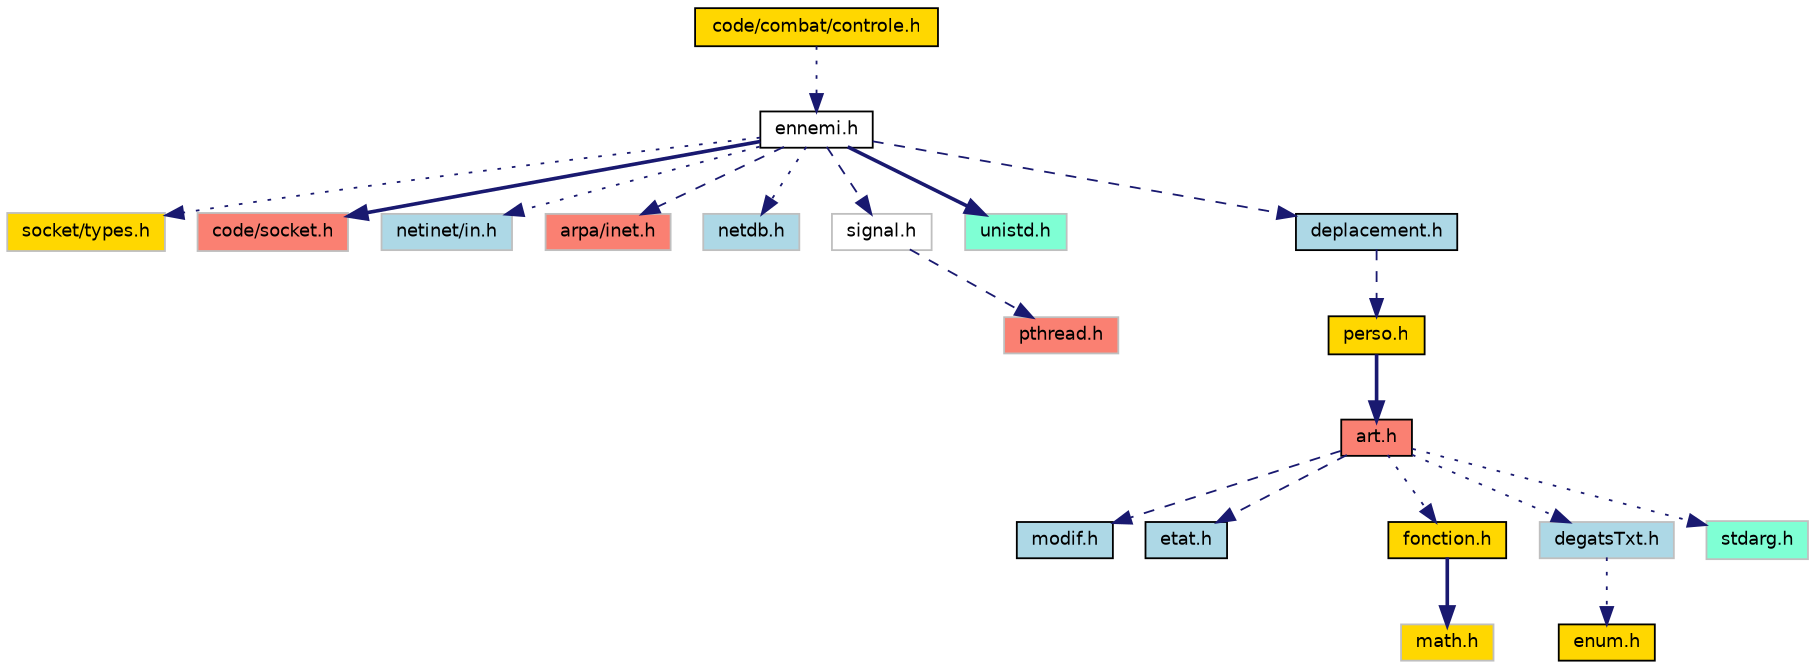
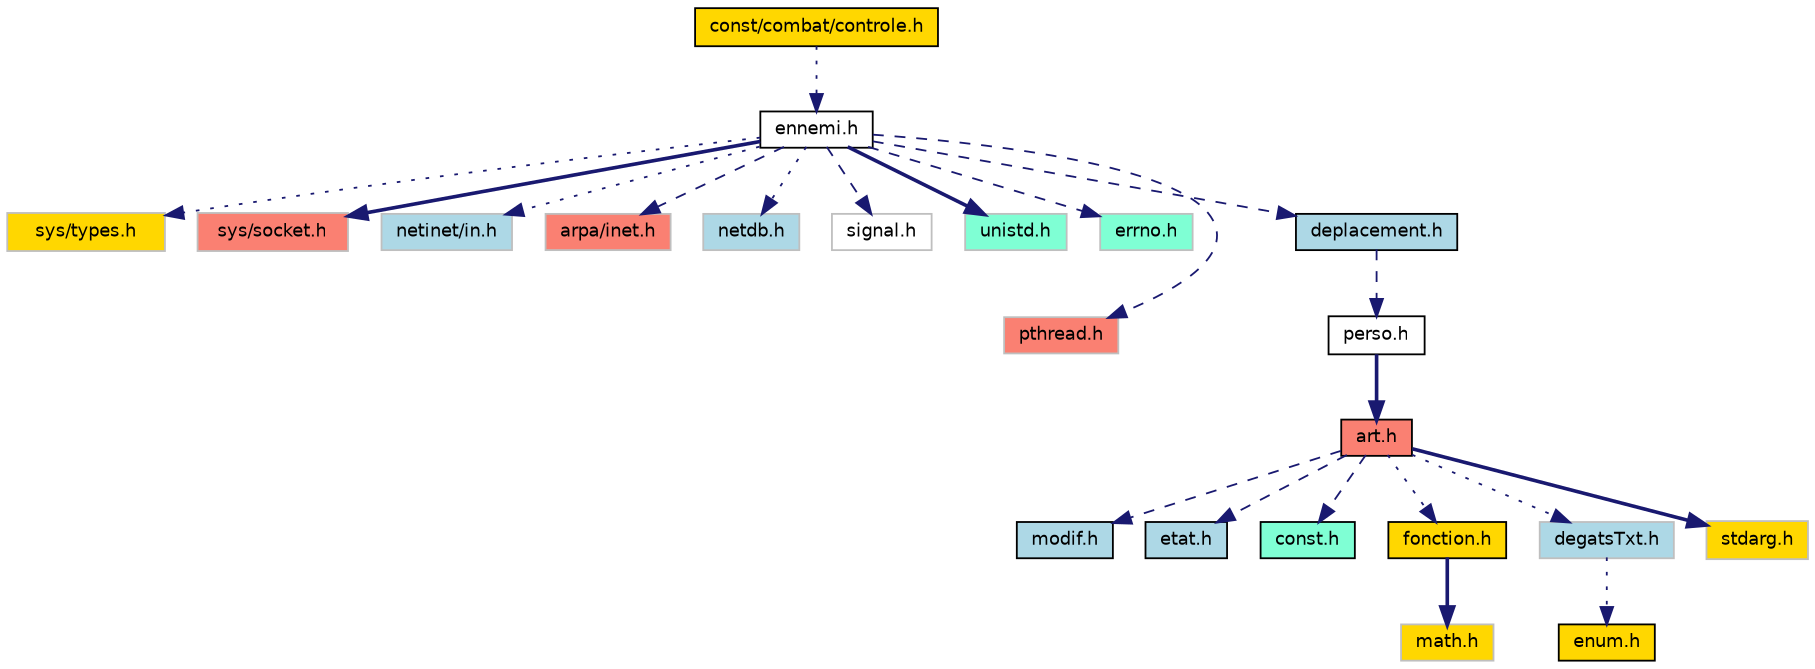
(817, 27) -> (817, 27)
(86, 232) -> (86, 232)
(273, 232) -> (273, 232)
none -> (1146, 232)
(964, 279) -> (1119, 170)
(1377, 335) -> (1377, 335)
(1550, 485) -> (1550, 485)
none -> (1308, 540)
(1757, 540) -> (1757, 540)
